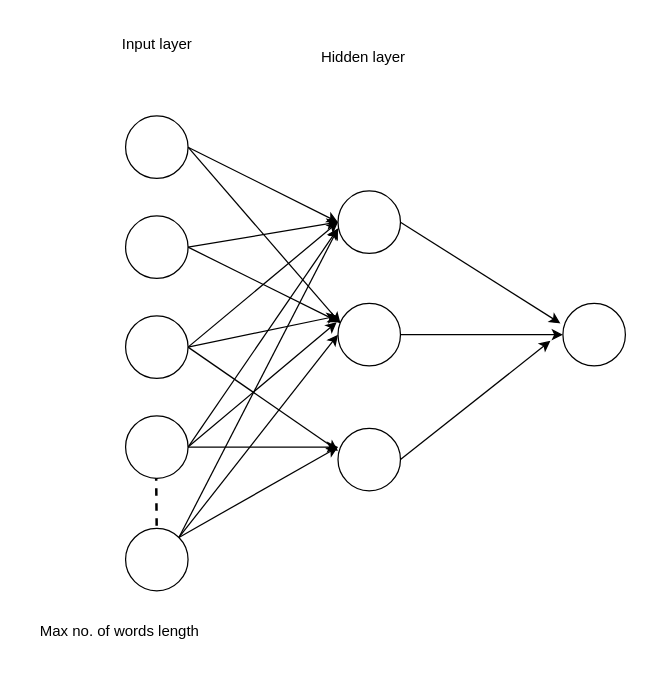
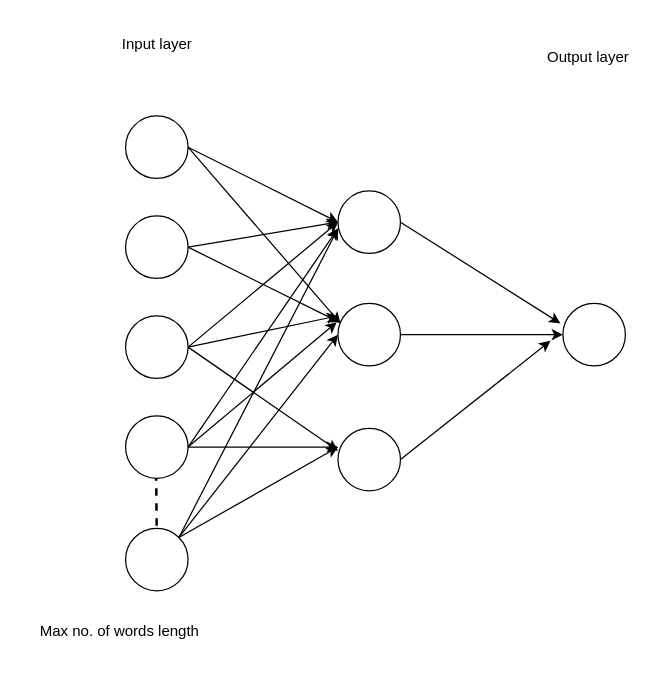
(363, 57) -> none
none -> (588, 57)
